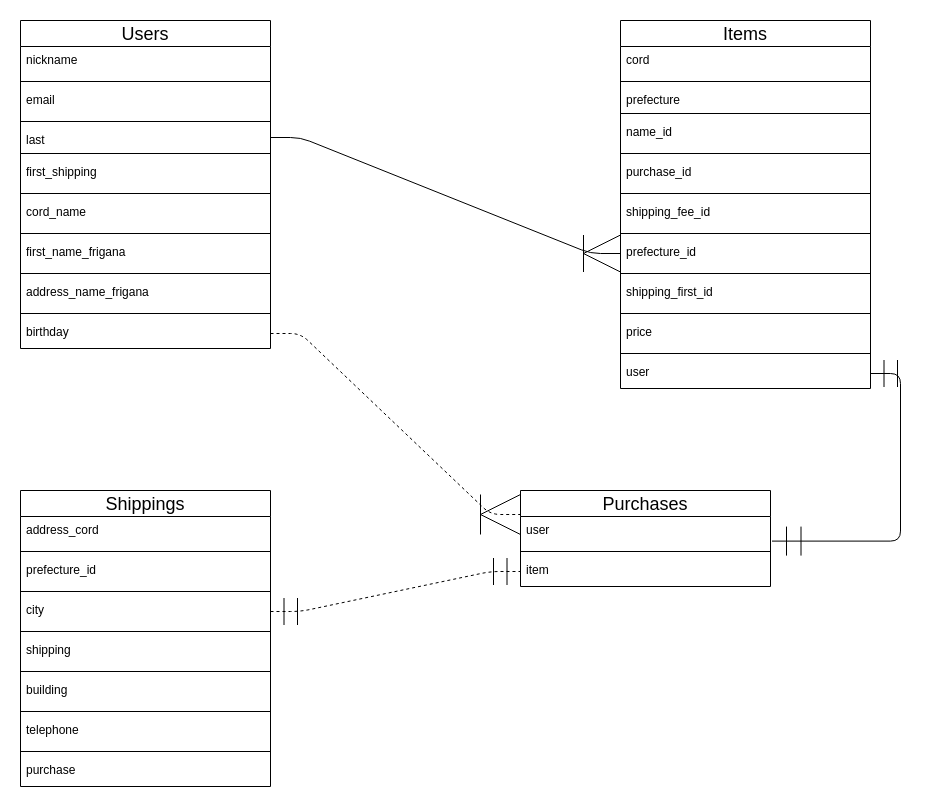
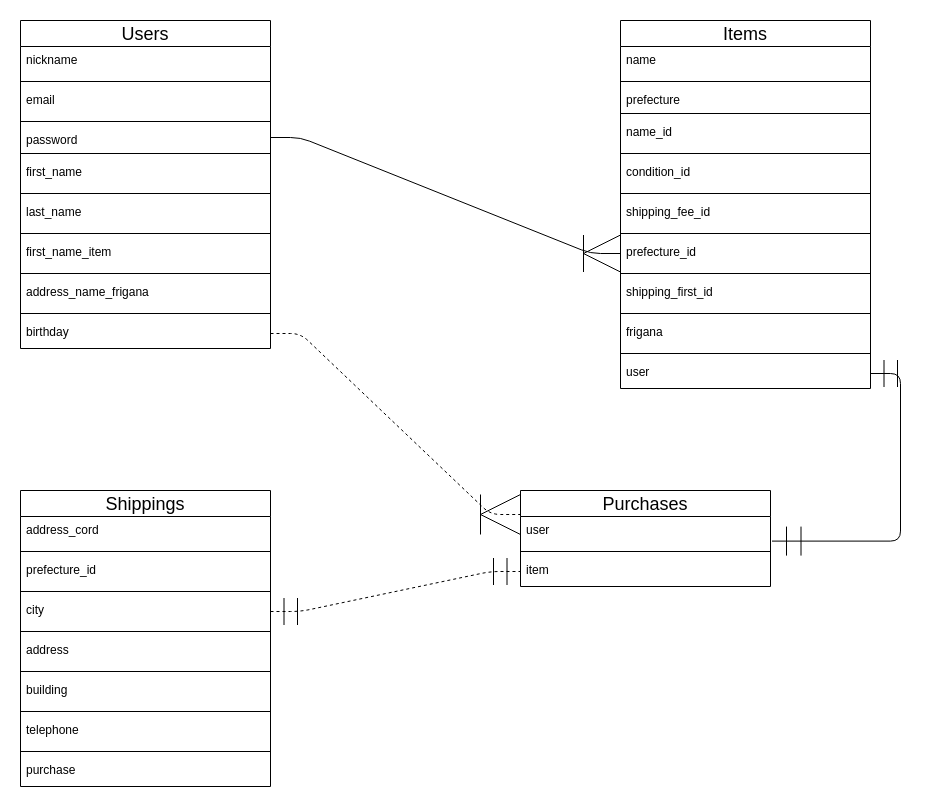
(639, 60) -> (639, 60)
(38, 140) -> (53, 140)
(68, 172) -> (58, 172)
(661, 172) -> (662, 172)
(56, 212) -> (55, 212)
(83, 252) -> (73, 252)
(641, 332) -> (648, 332)
(50, 650) -> (50, 650)
